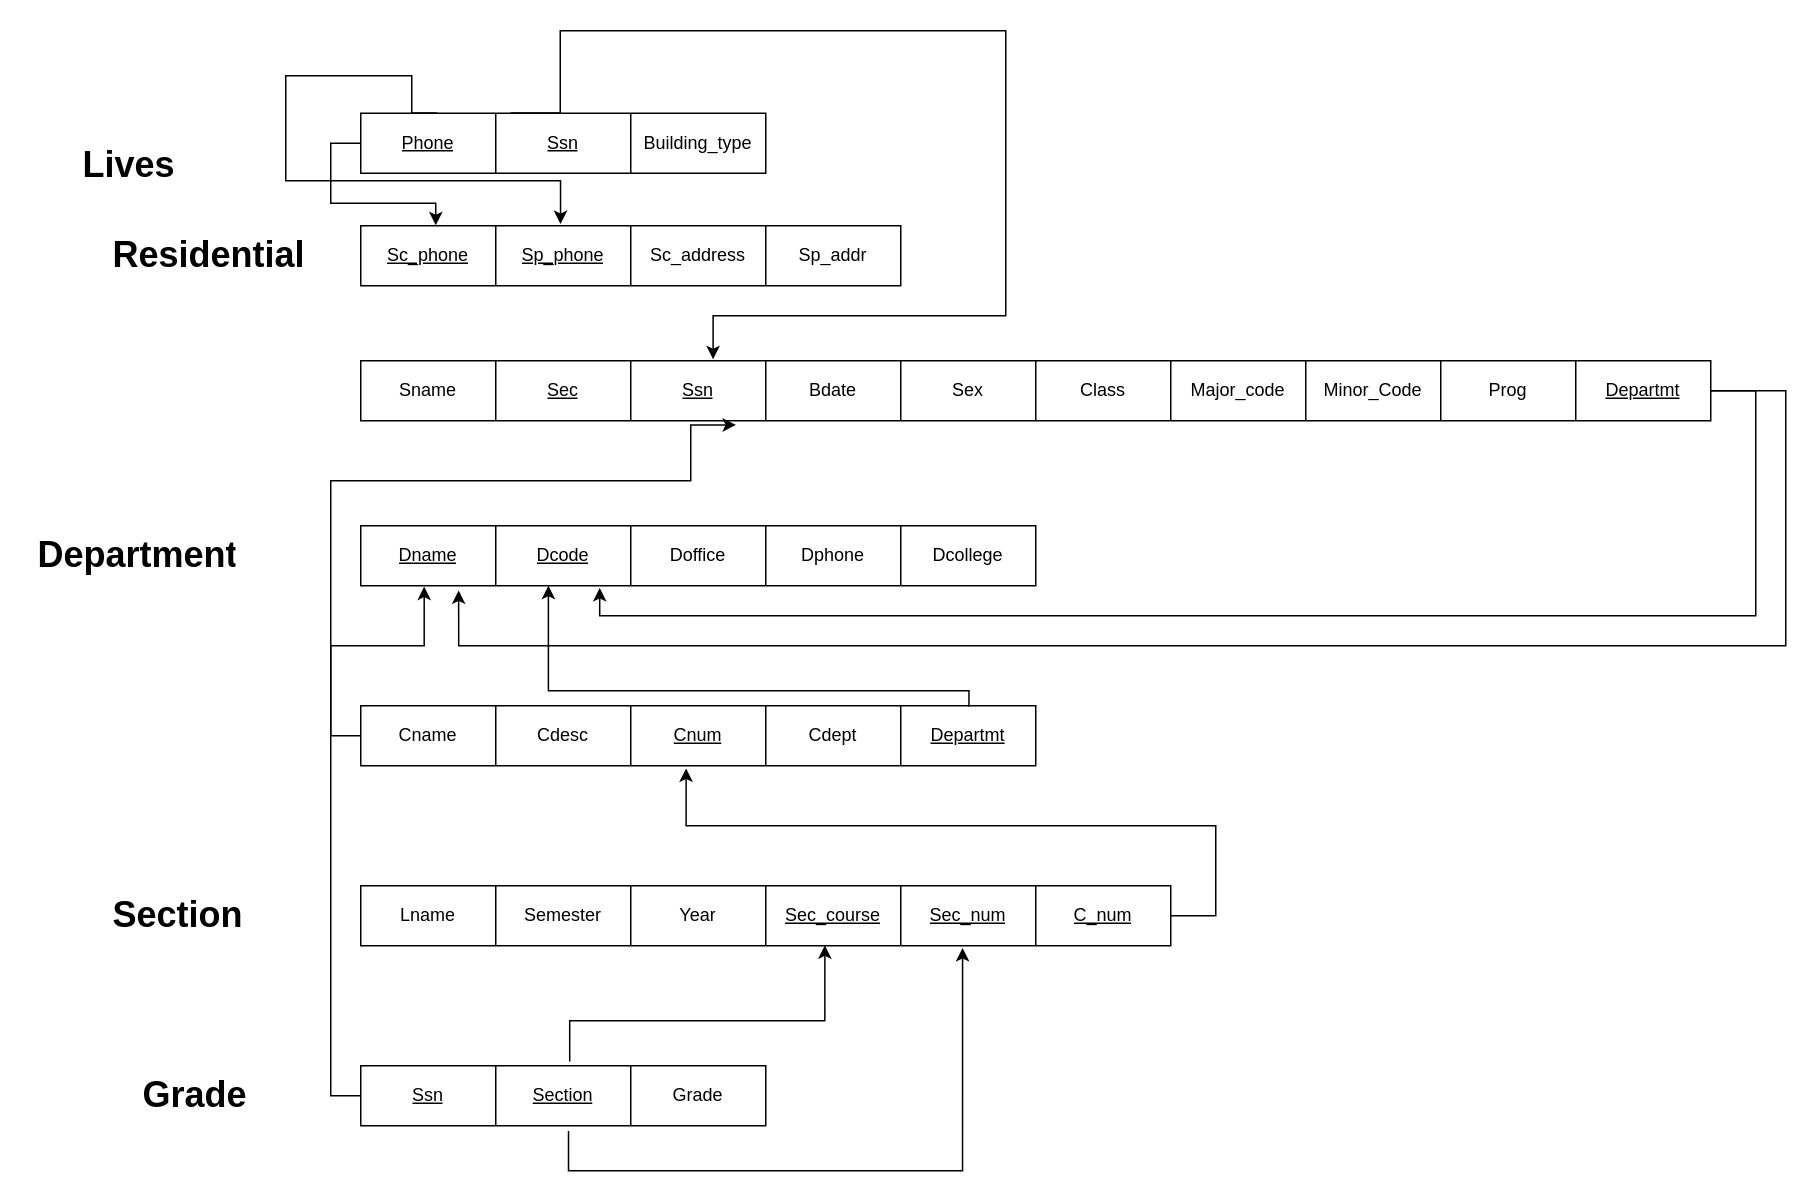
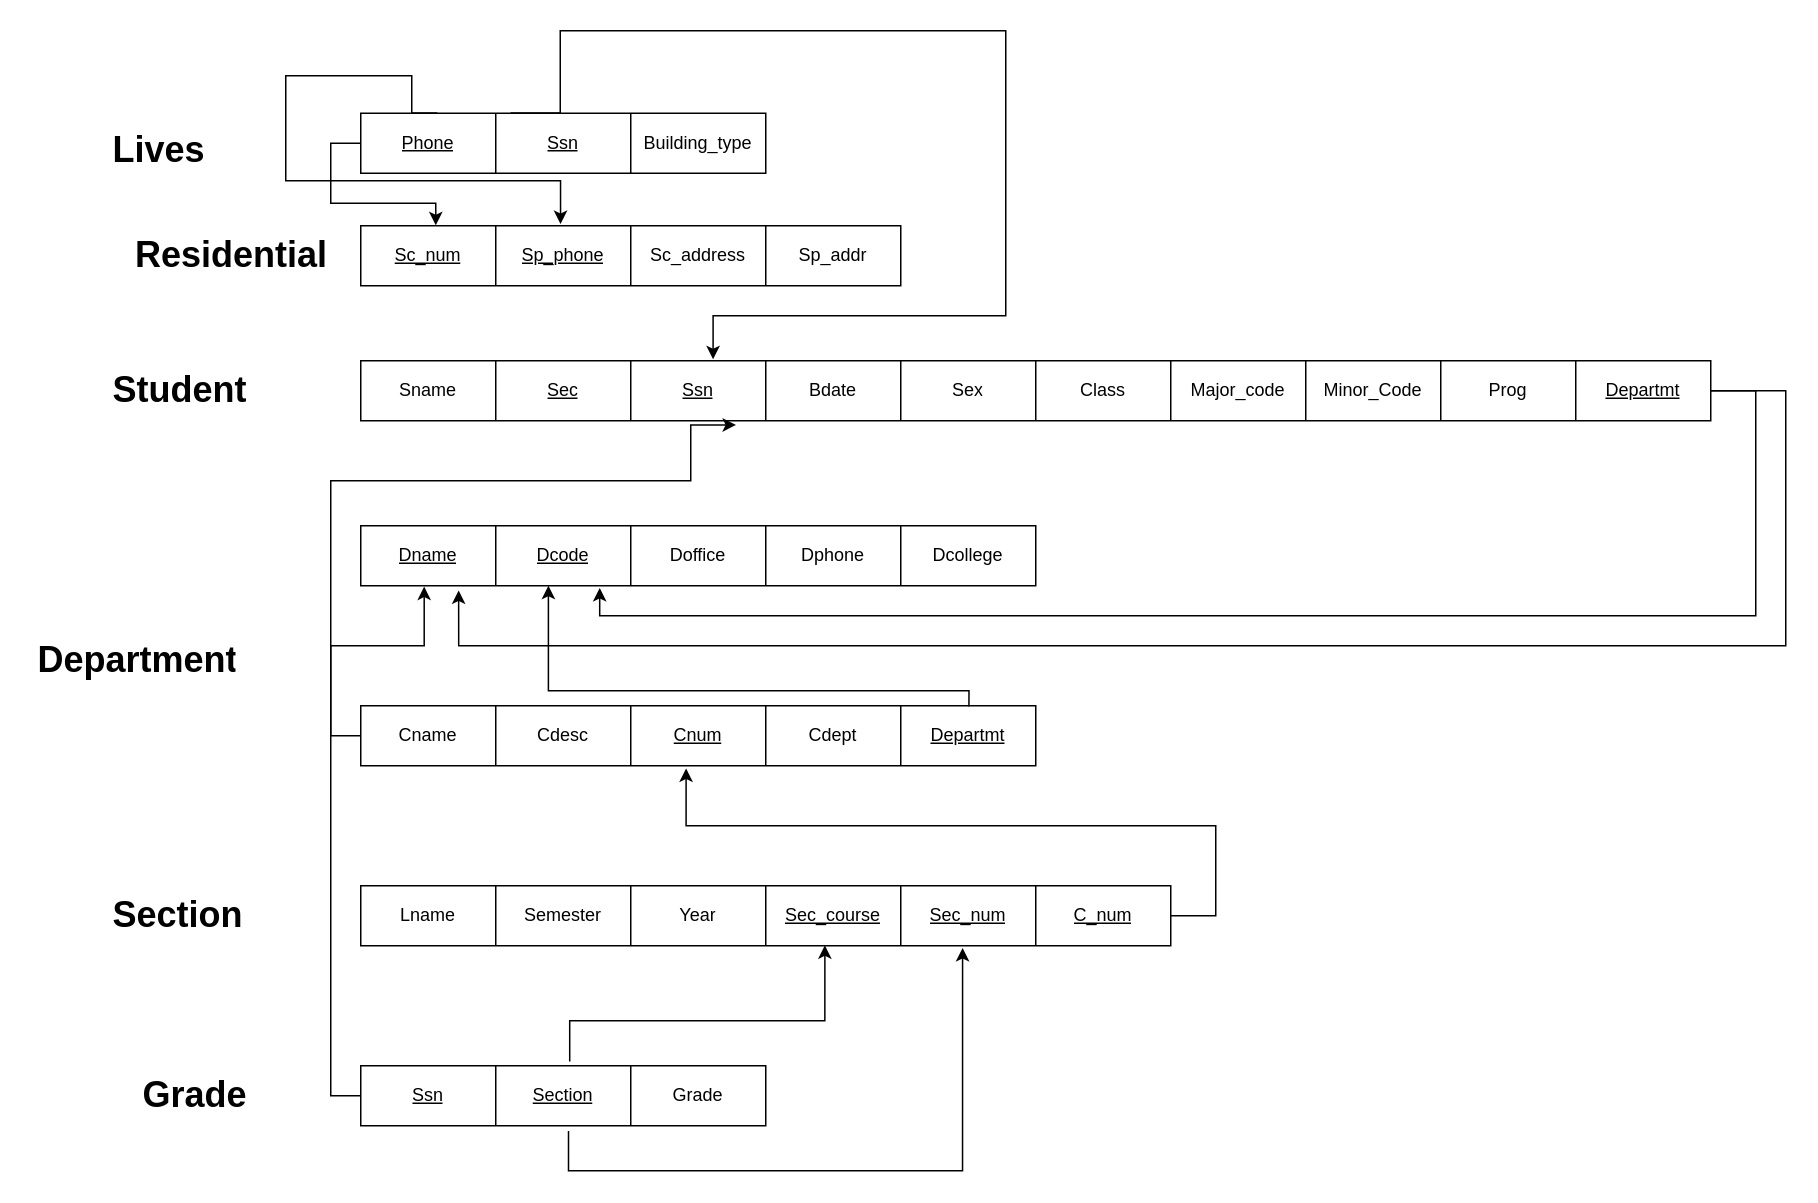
(188, 173) -> (218, 158)
(211, 248) -> (233, 248)
(428, 256) -> (428, 256)
none -> (181, 391)
(136, 556) -> (136, 661)
